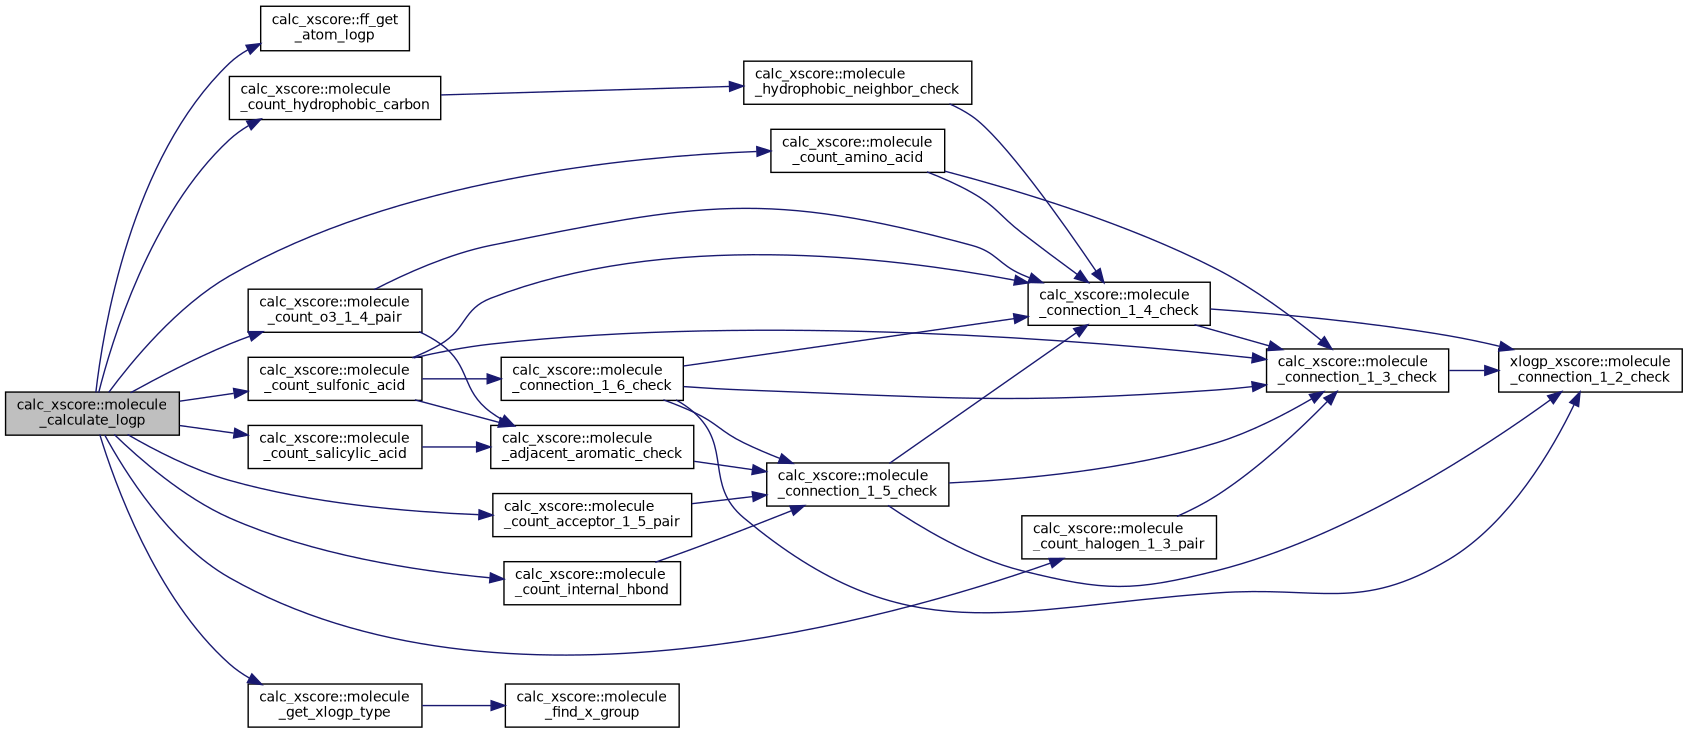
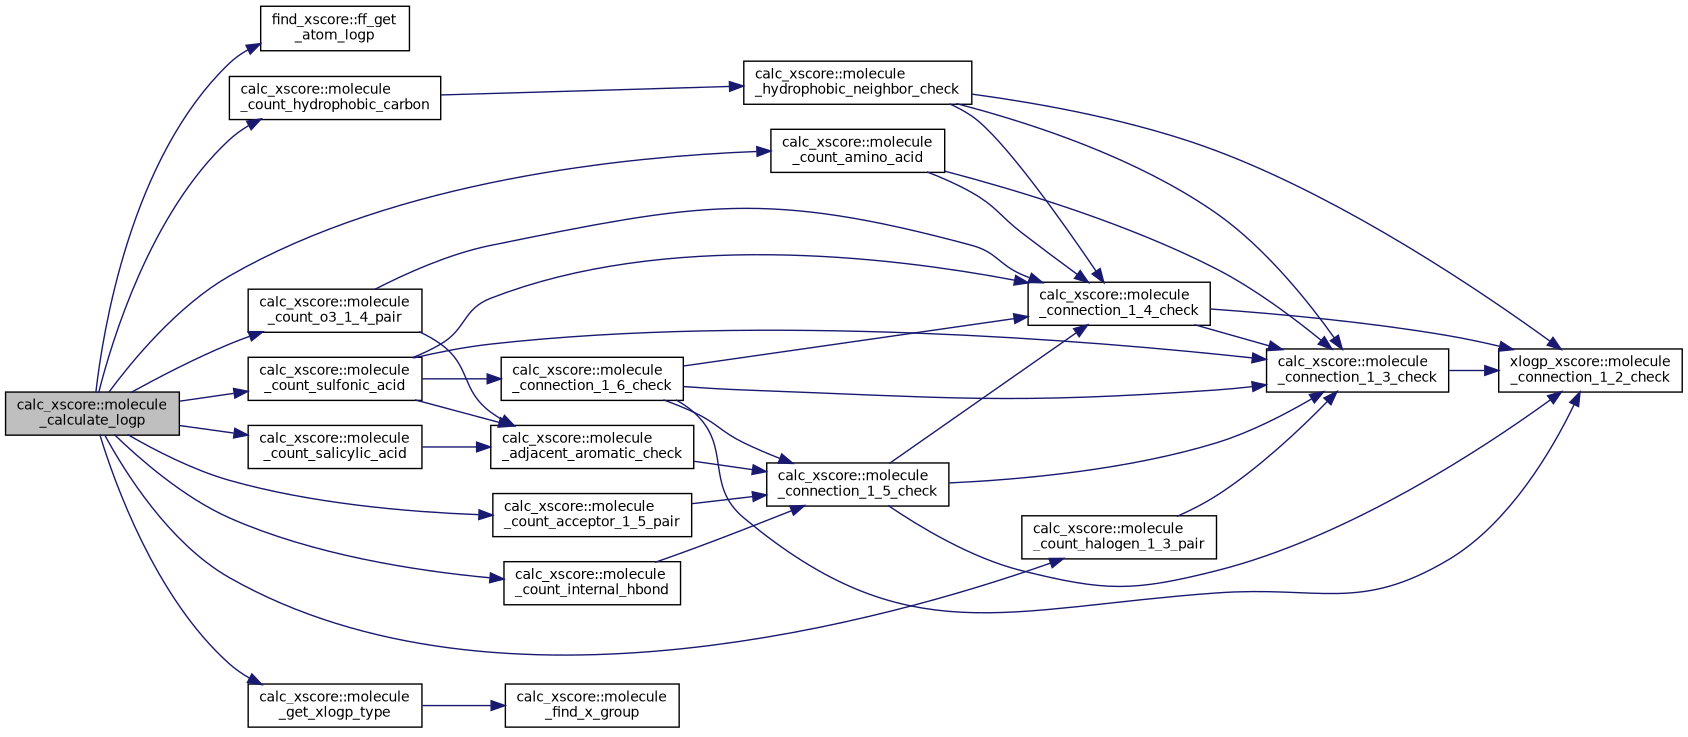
(335, 29) -> (335, 29)
none -> (1278, 177)
none -> (1169, 184)
